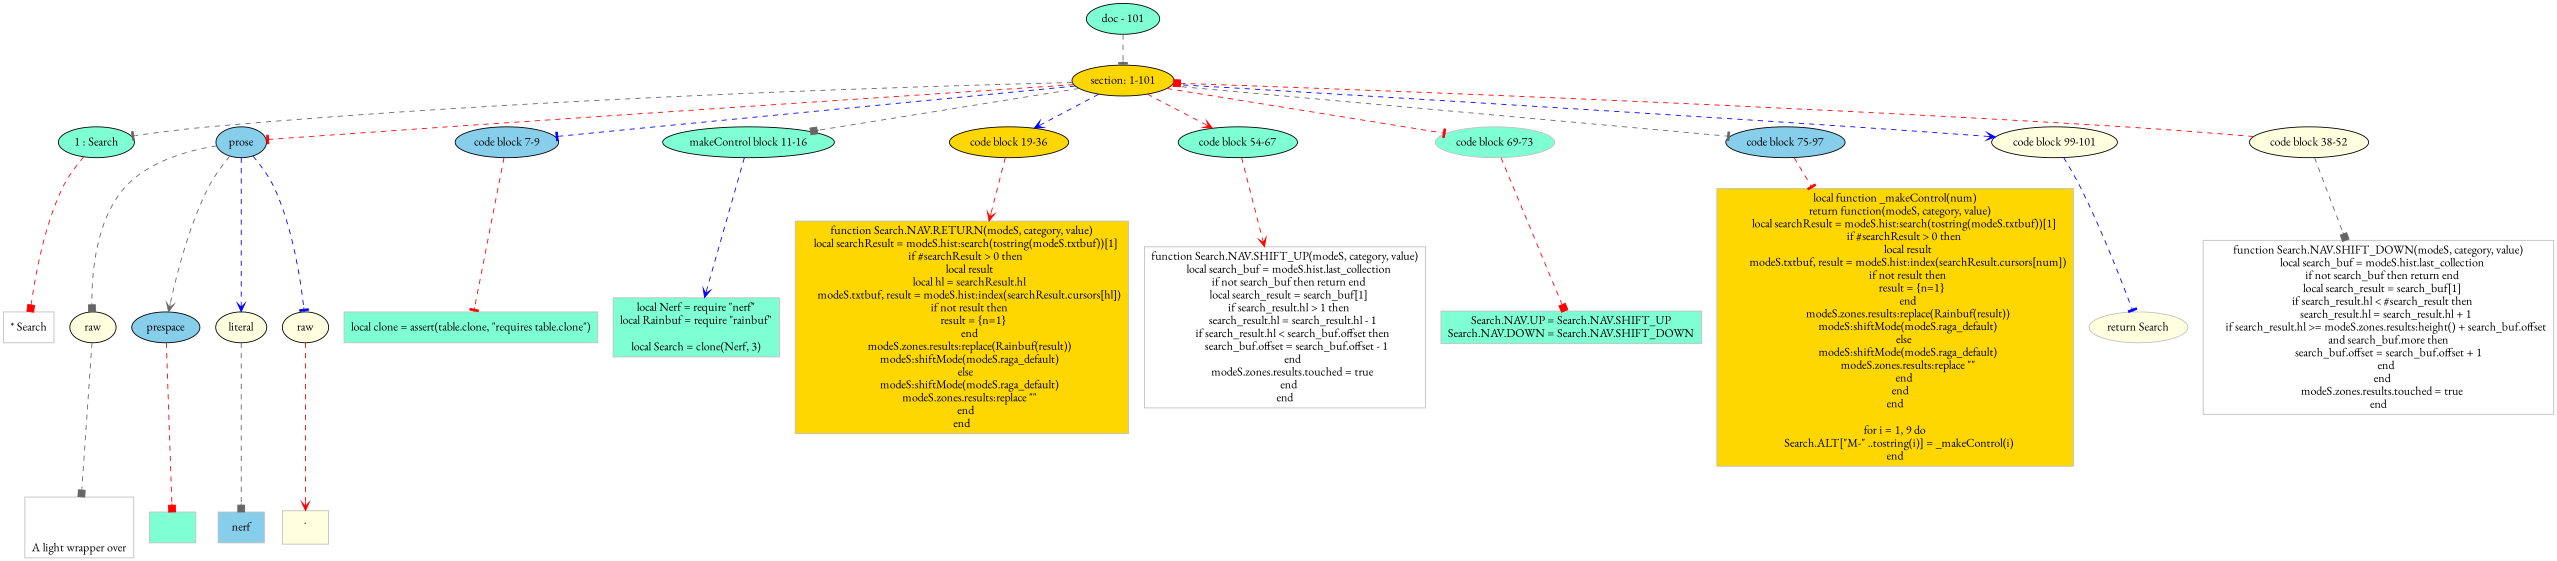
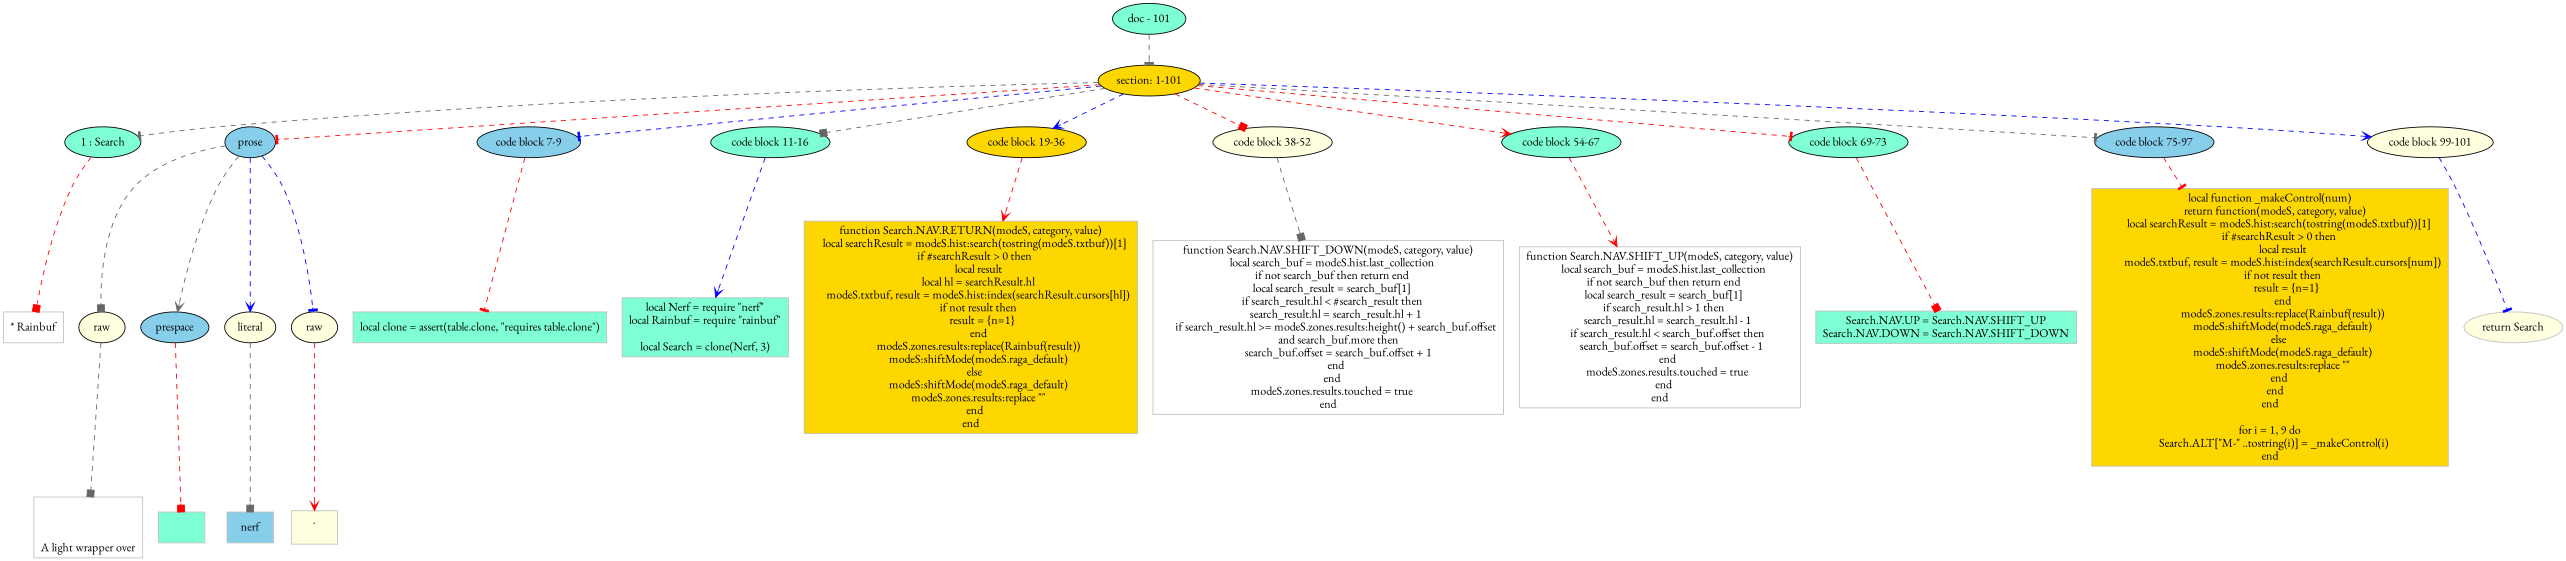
(1718, 105) -> (1206, 109)
(749, 142) -> (770, 142)
(1495, 142) -> (1848, 142)
(29, 327) -> (33, 327)
